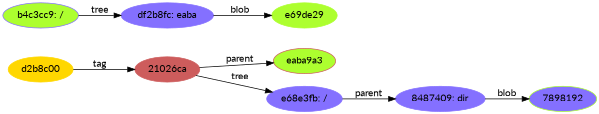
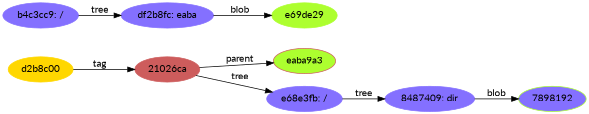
(41, 15) -> (41, 15)
(369, 94) -> (364, 94)
